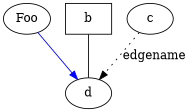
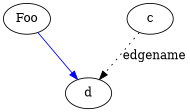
(89, 19) -> none
